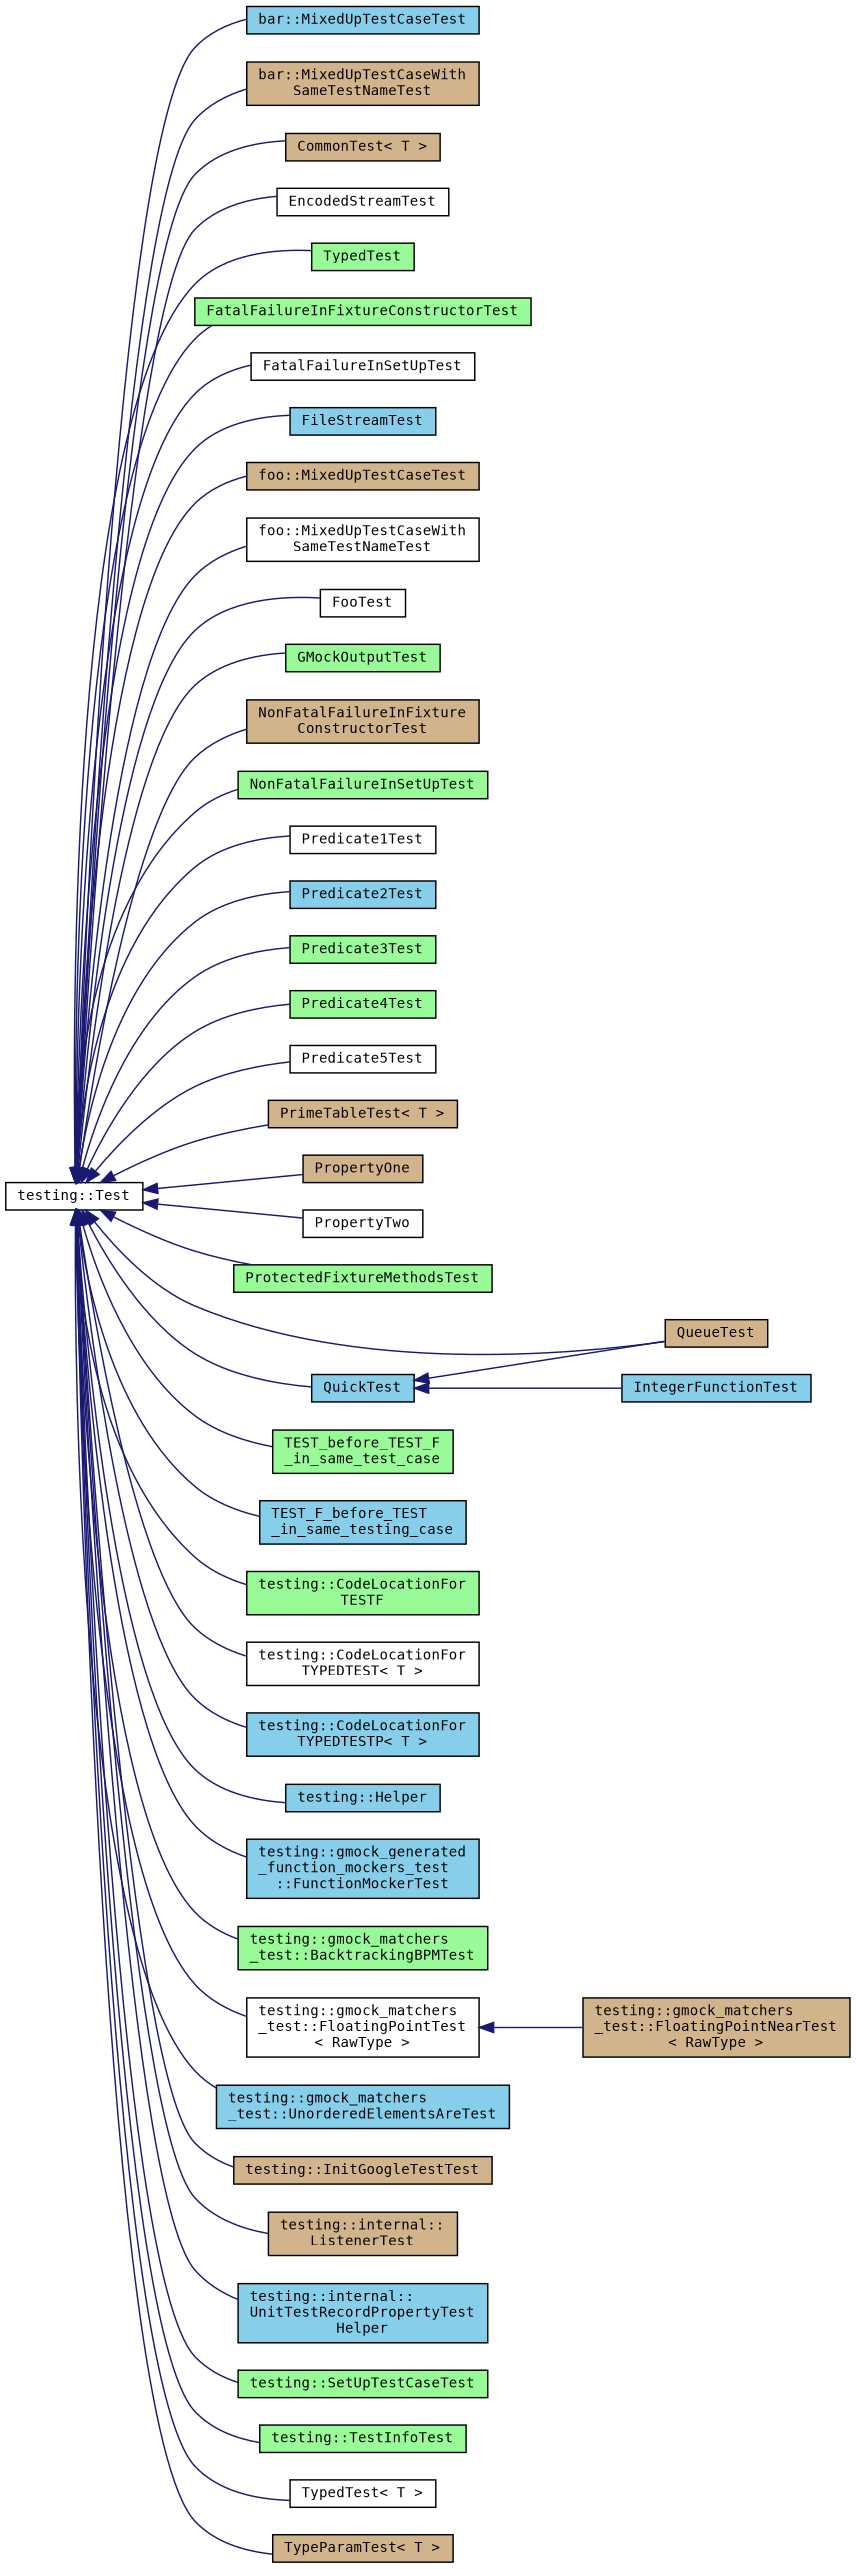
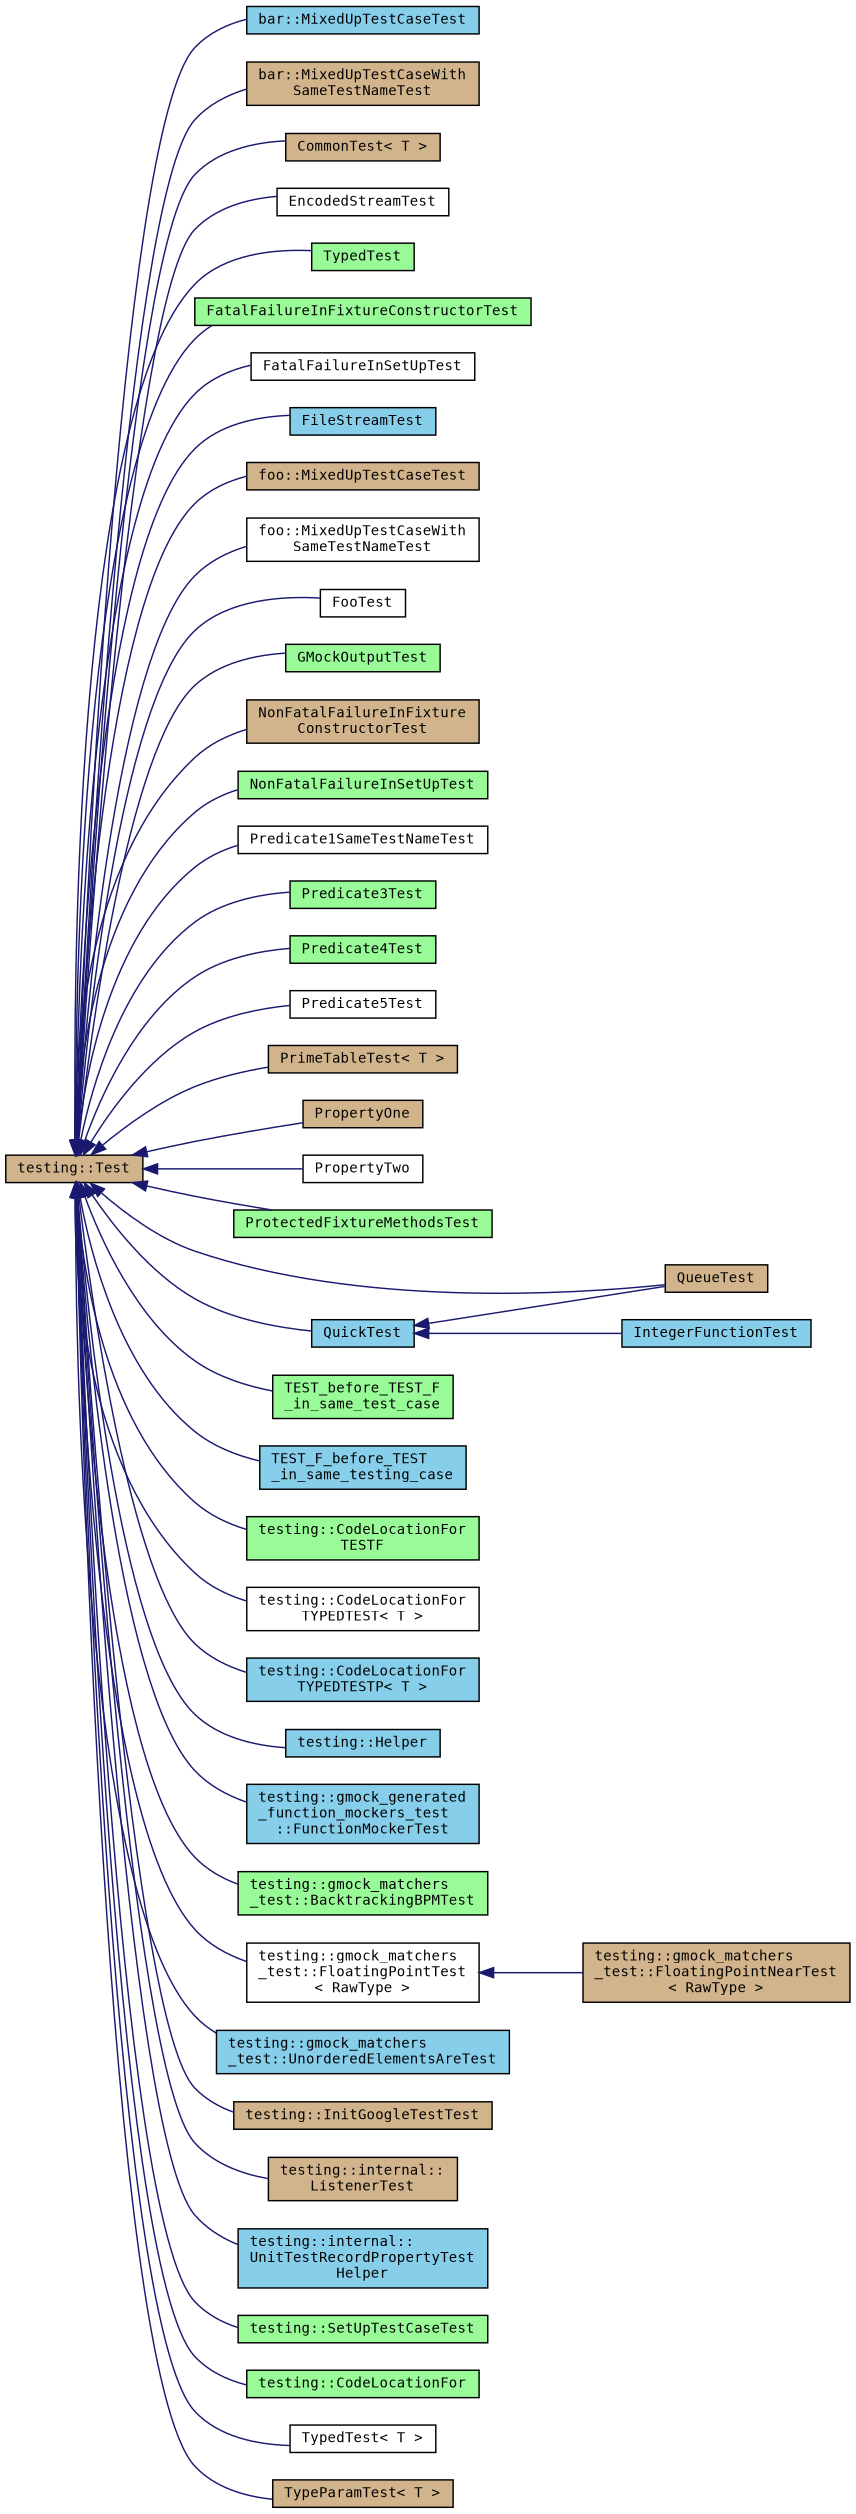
(363, 840) -> (363, 840)
(363, 895) -> none
(74, 1196) -> (74, 1169)
(363, 2439) -> (363, 2384)
